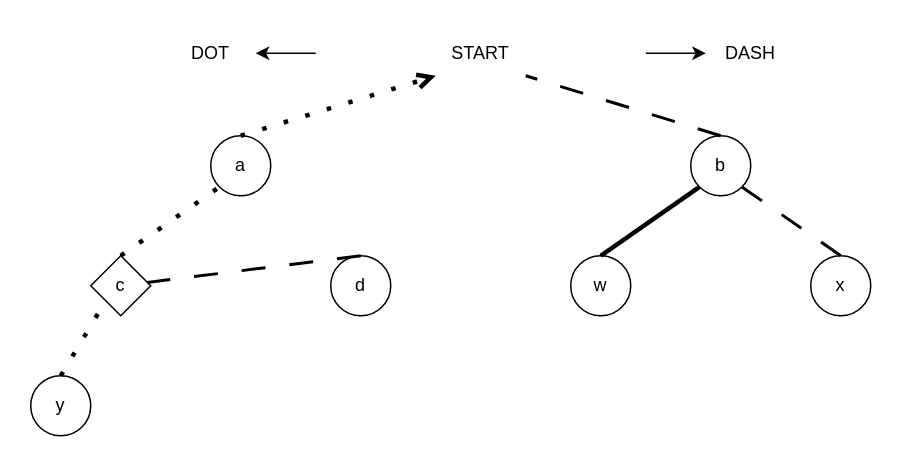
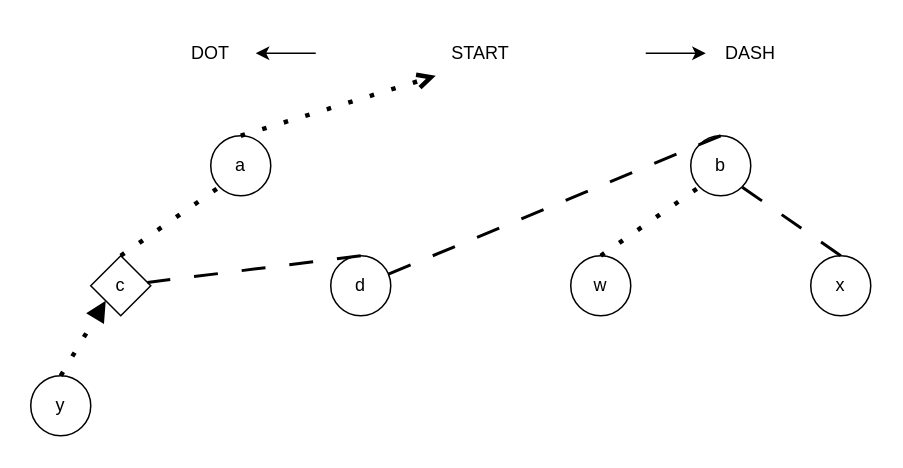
(663, 118) -> (665, 159)
(651, 221) -> (651, 221)
(100, 310) -> (95, 318)
